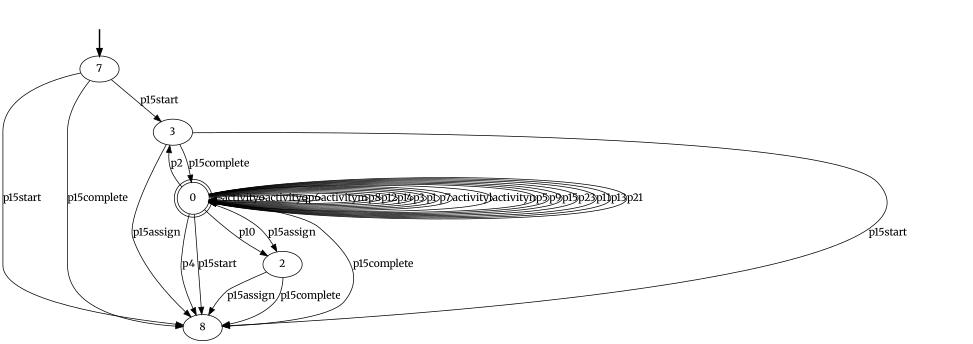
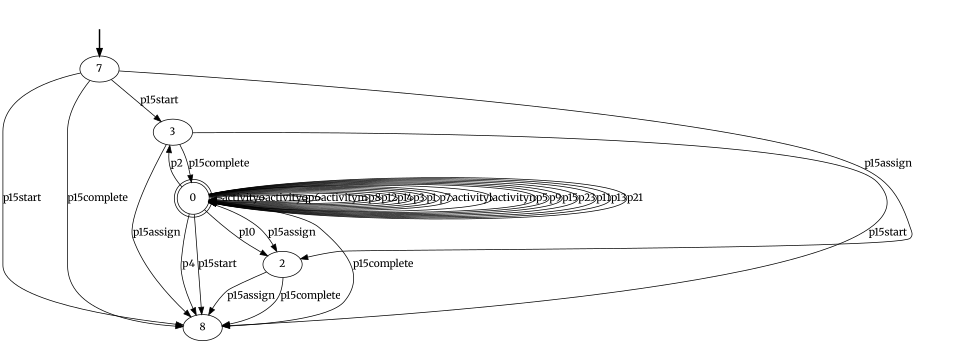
none -> (836, 158)
